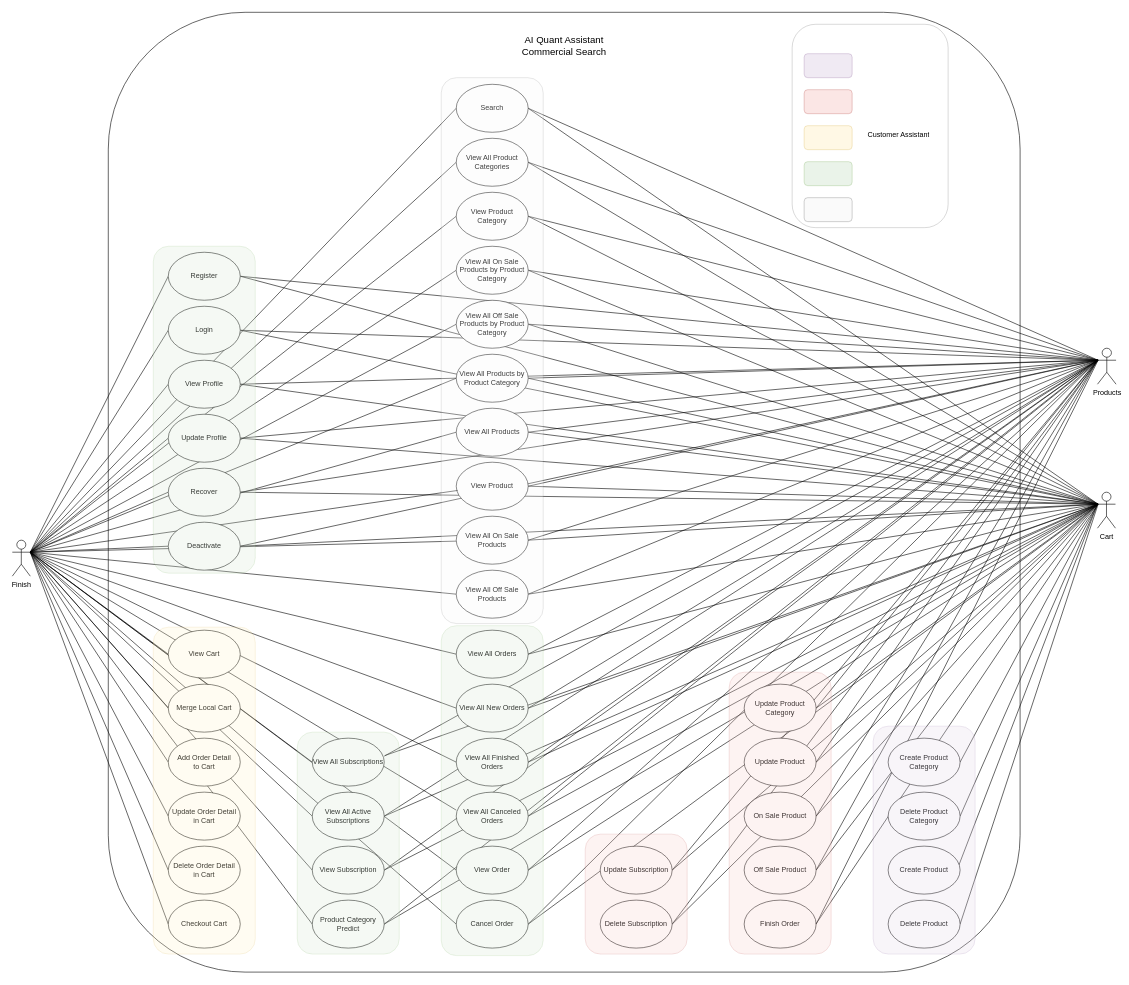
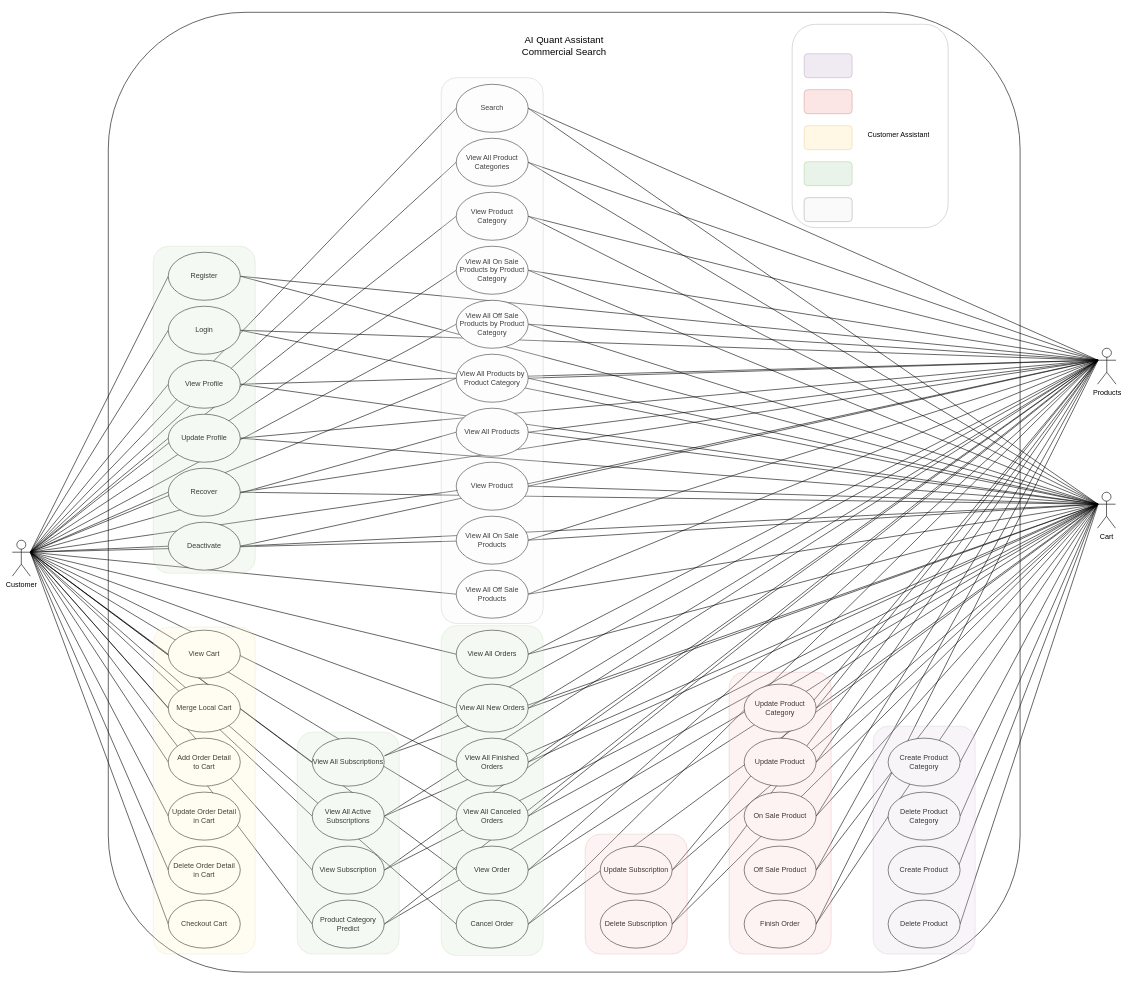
(22, 585) -> (22, 585)
